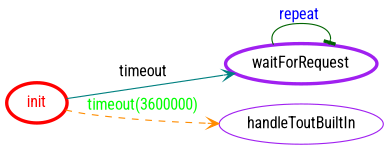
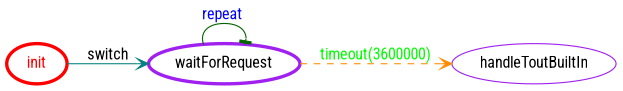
(143, 72) -> (108, 55)
(136, 119) -> (370, 64)
